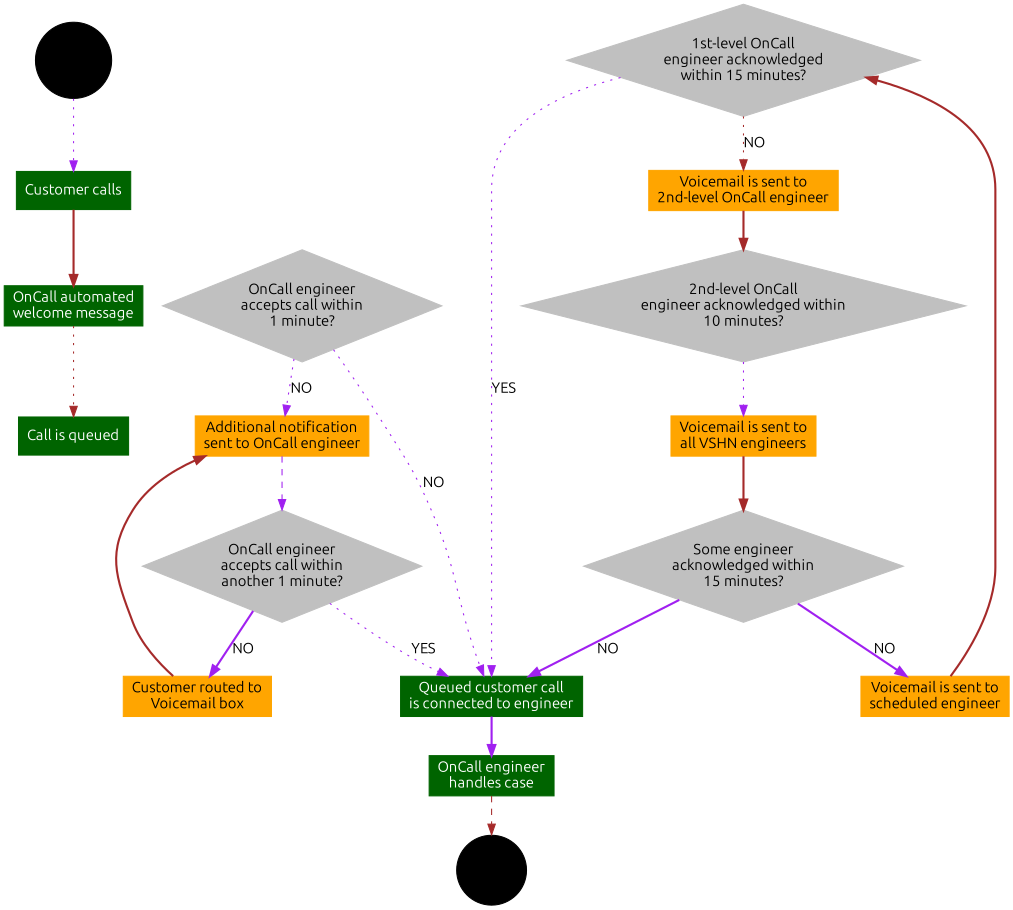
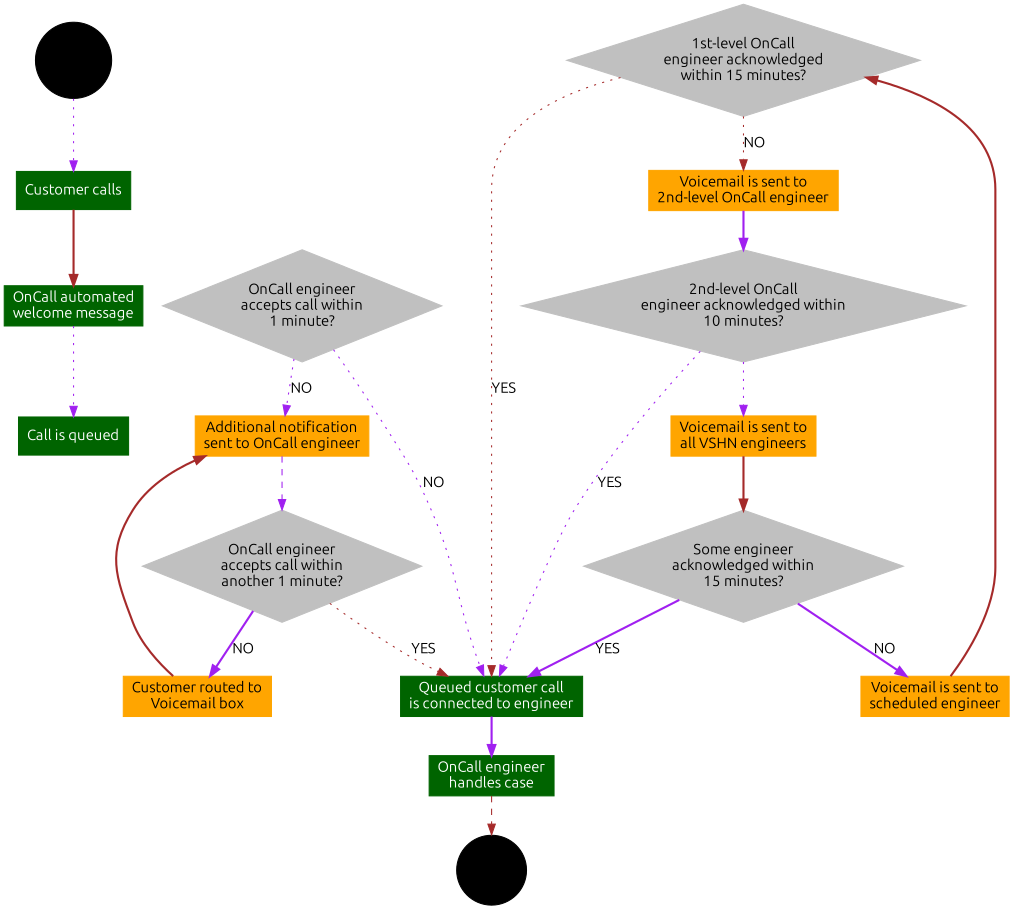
(743, 225) -> (743, 225)
(492, 335) -> (492, 335)
(74, 366) -> (74, 366)
none -> (583, 497)
(383, 640) -> (383, 640)
(608, 649) -> (608, 649)
